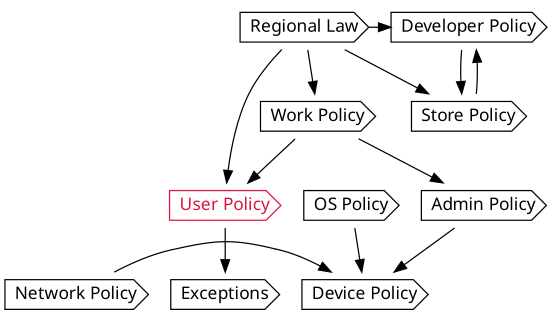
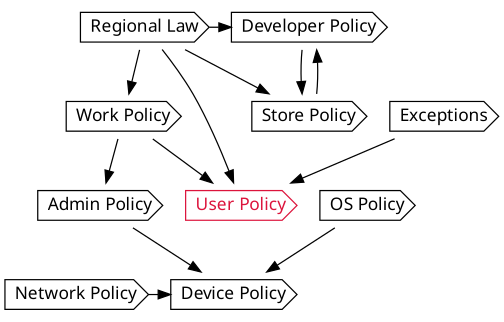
(225, 249) -> (348, 158)
